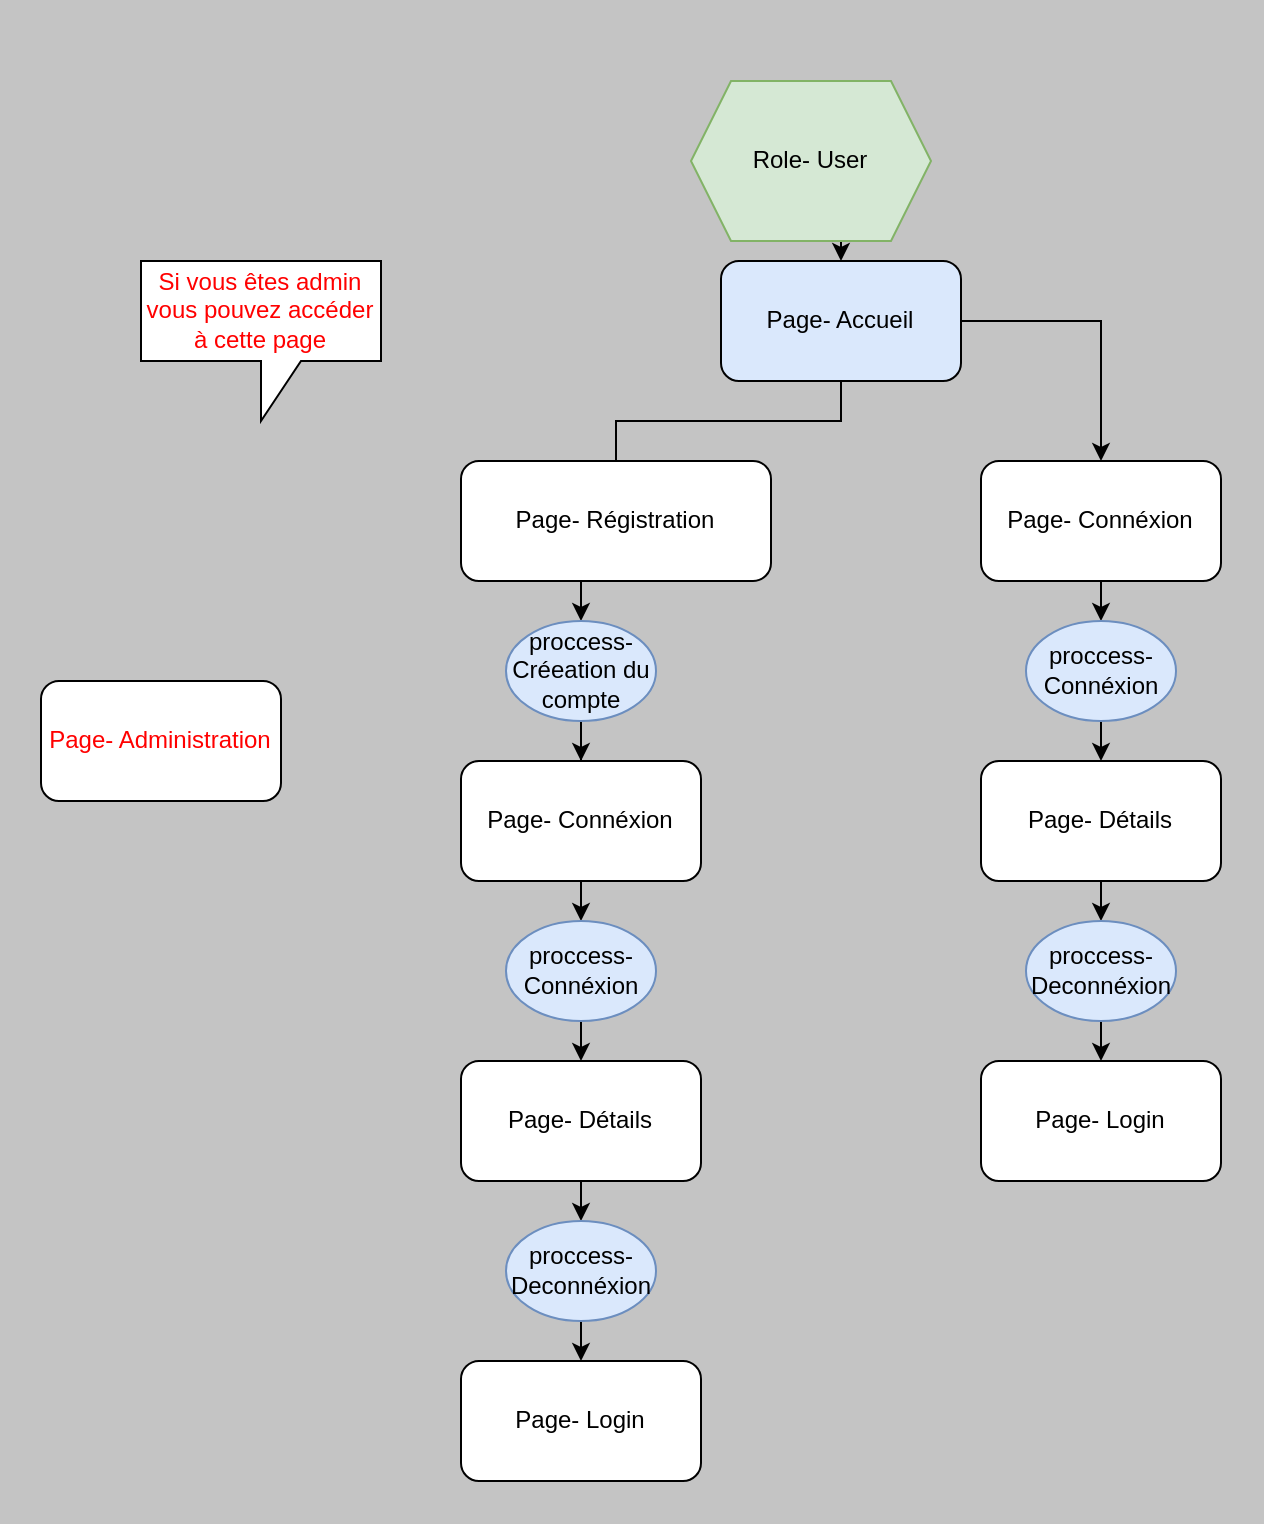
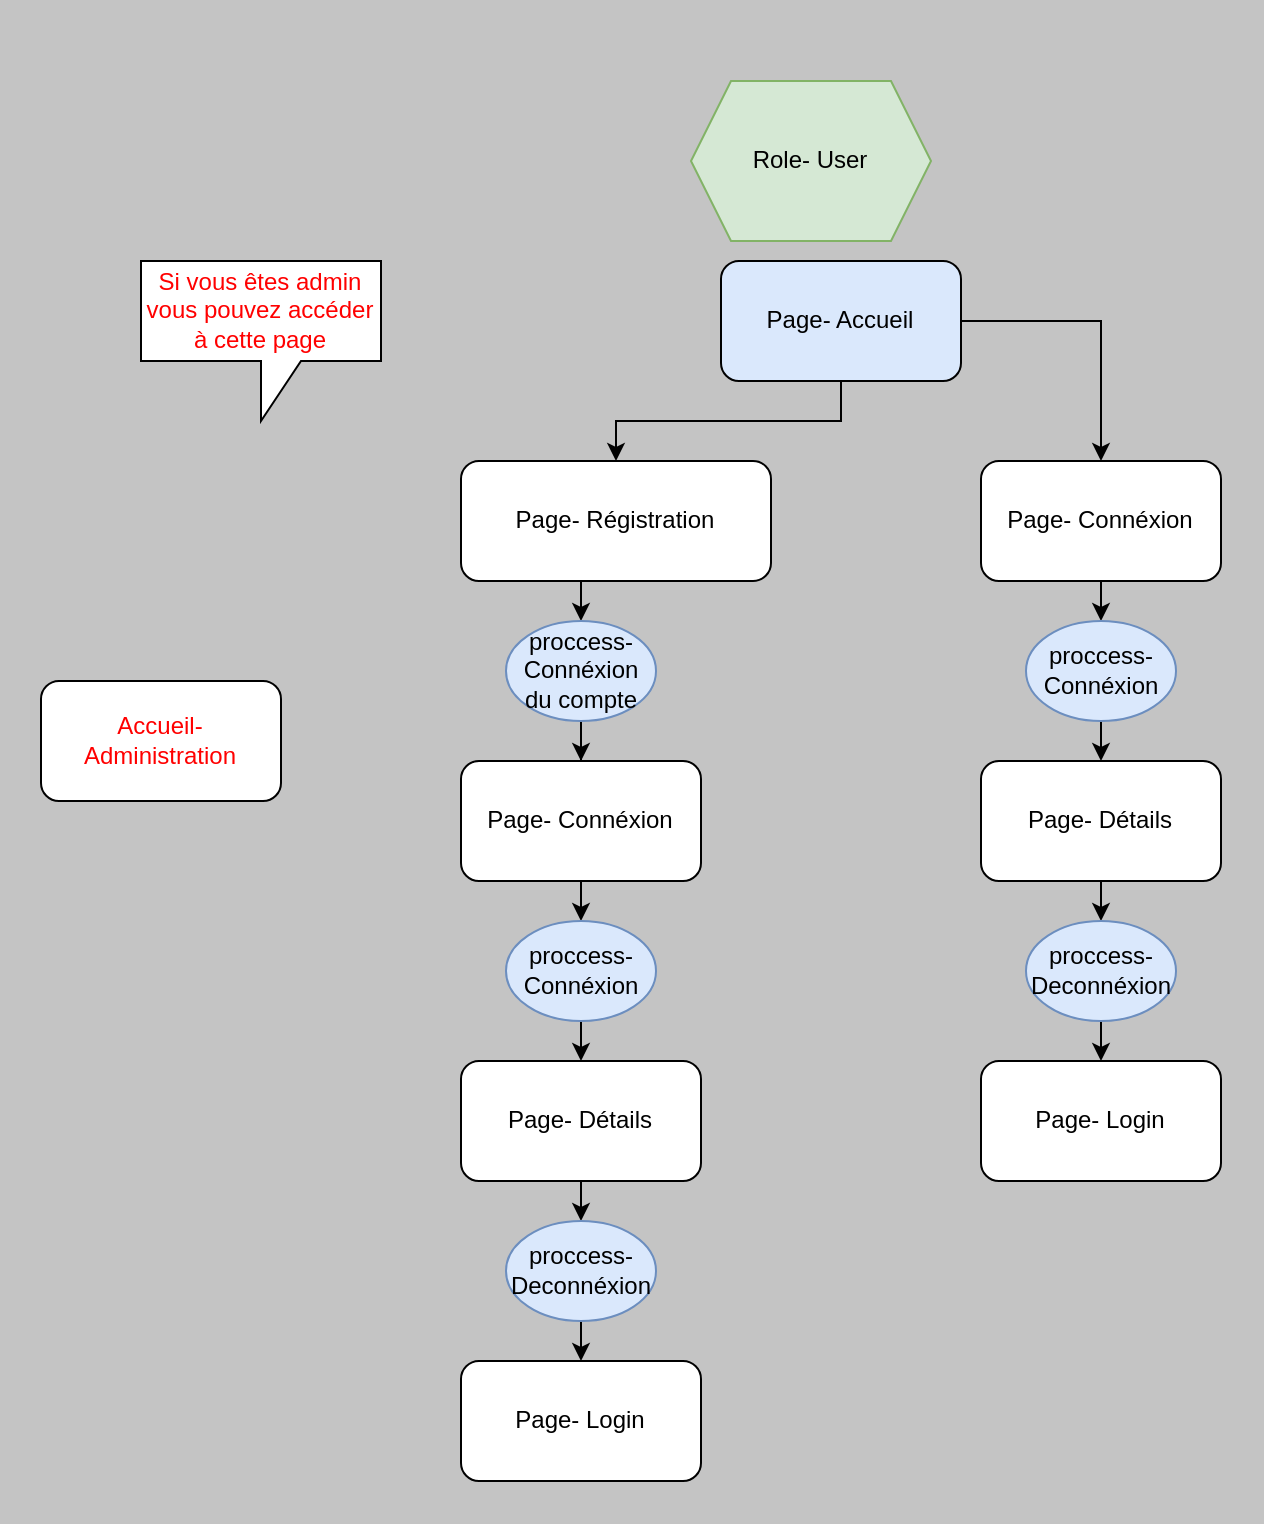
(839, 241) -> none
(616, 451) -> (616, 446)
(582, 671) -> (582, 671)
(161, 741) -> (161, 741)
